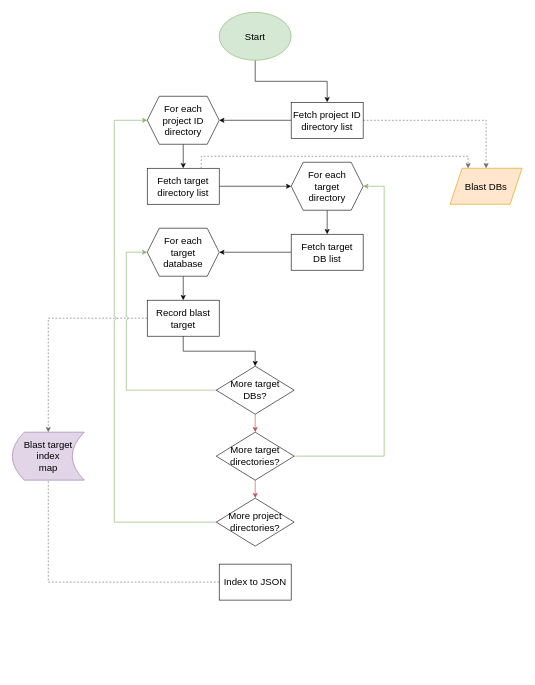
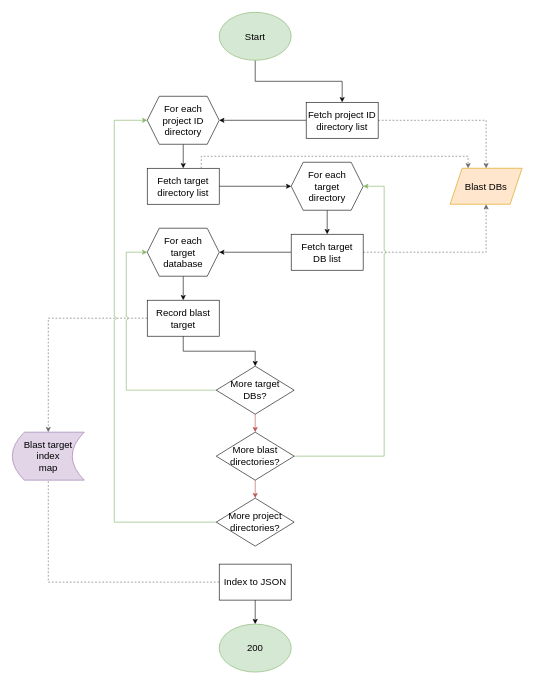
(327, 120) -> (342, 120)
none -> (486, 209)
(255, 456) -> (255, 456)
none -> (255, 618)
none -> (255, 648)
